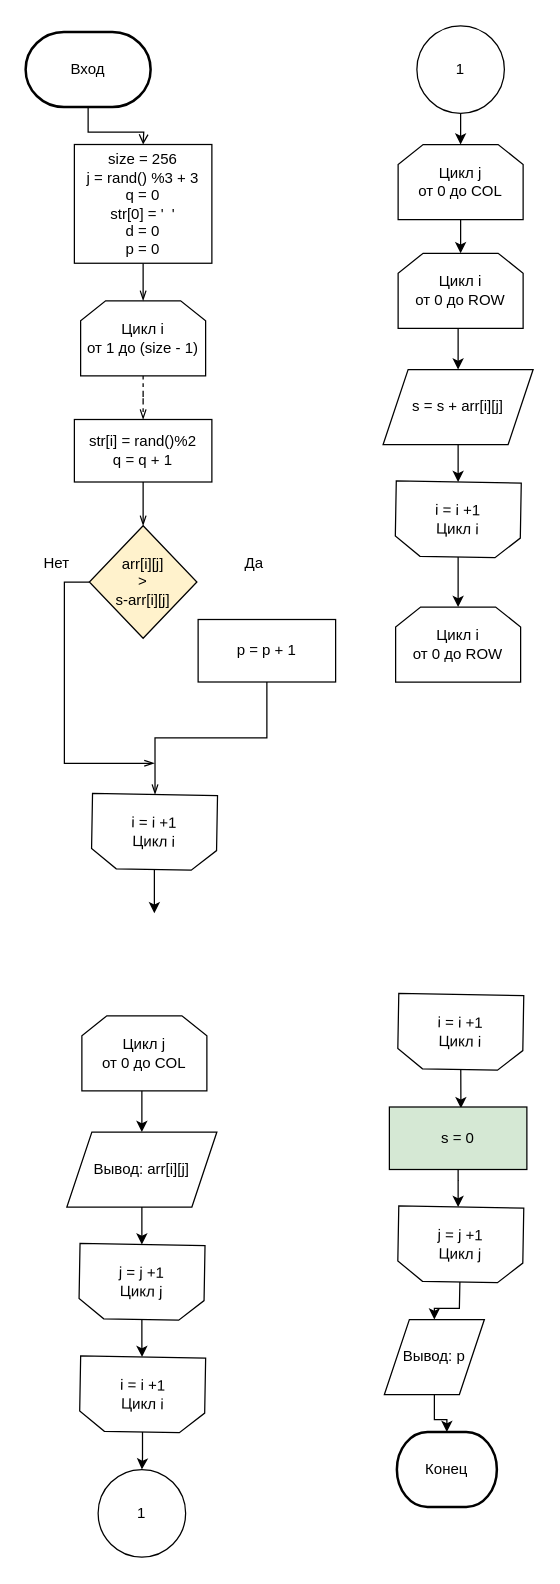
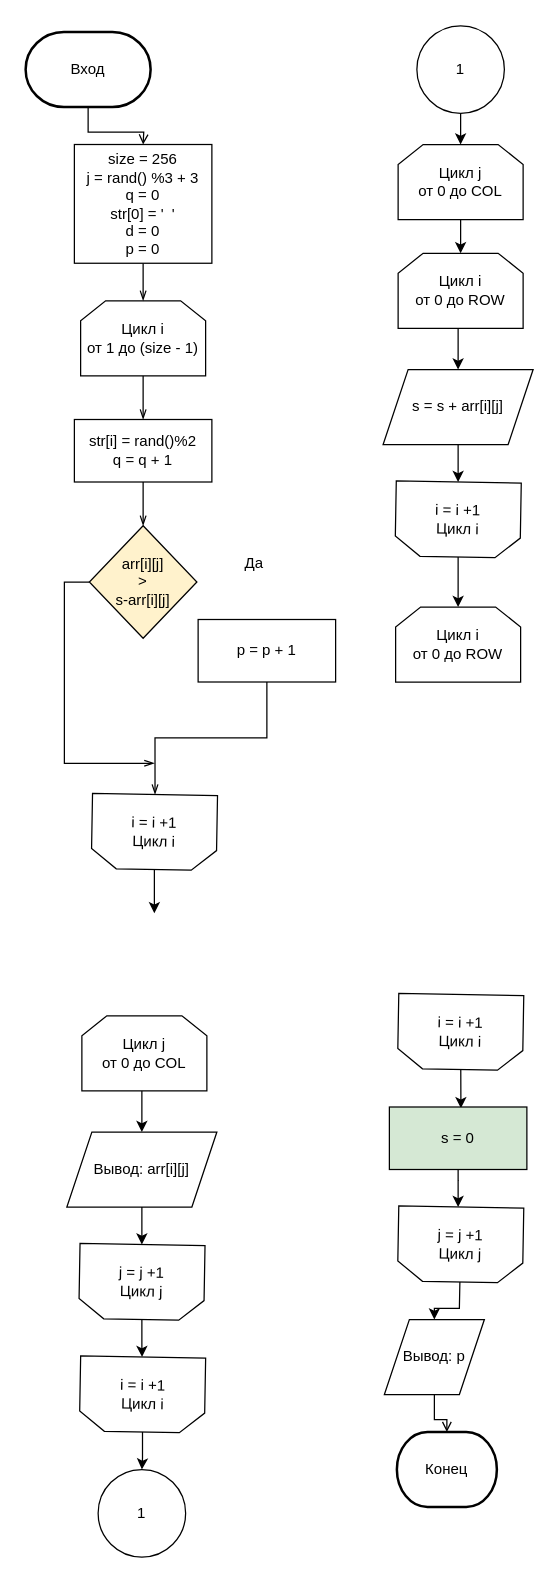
(143, 399) -> (143, 399)
(57, 563) -> none
(444, 1419) -> (447, 1420)
